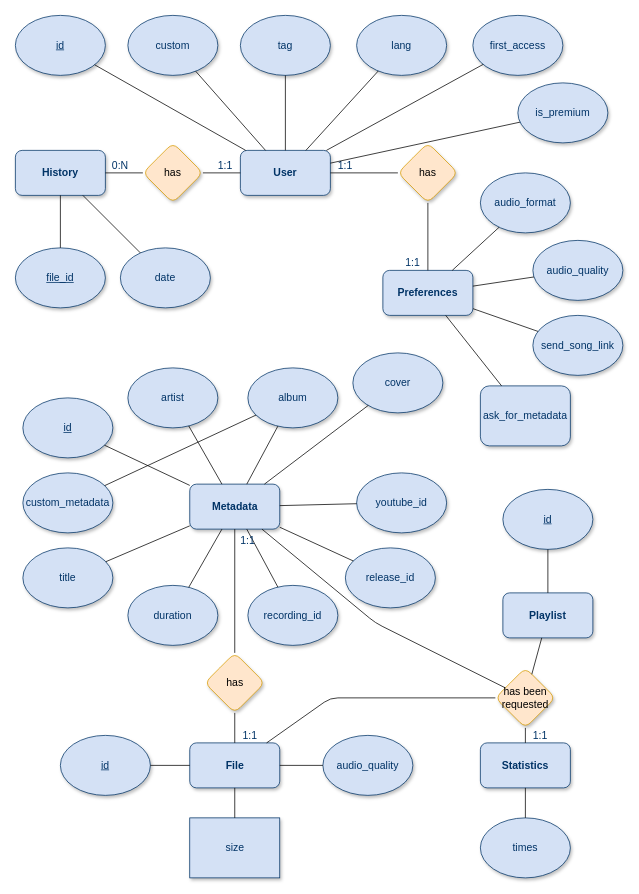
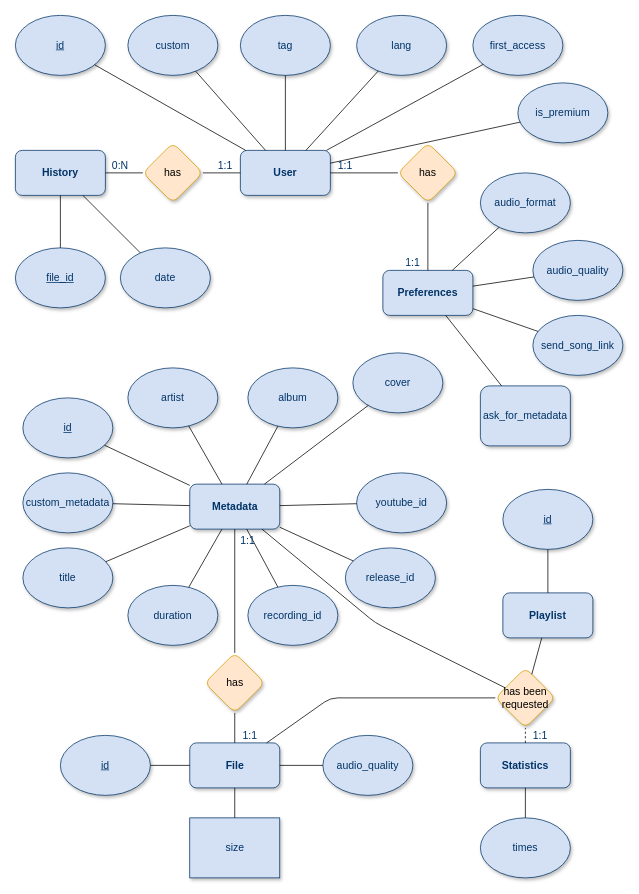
(180, 450) -> (151, 505)
(525, 735) -> (525, 735)
